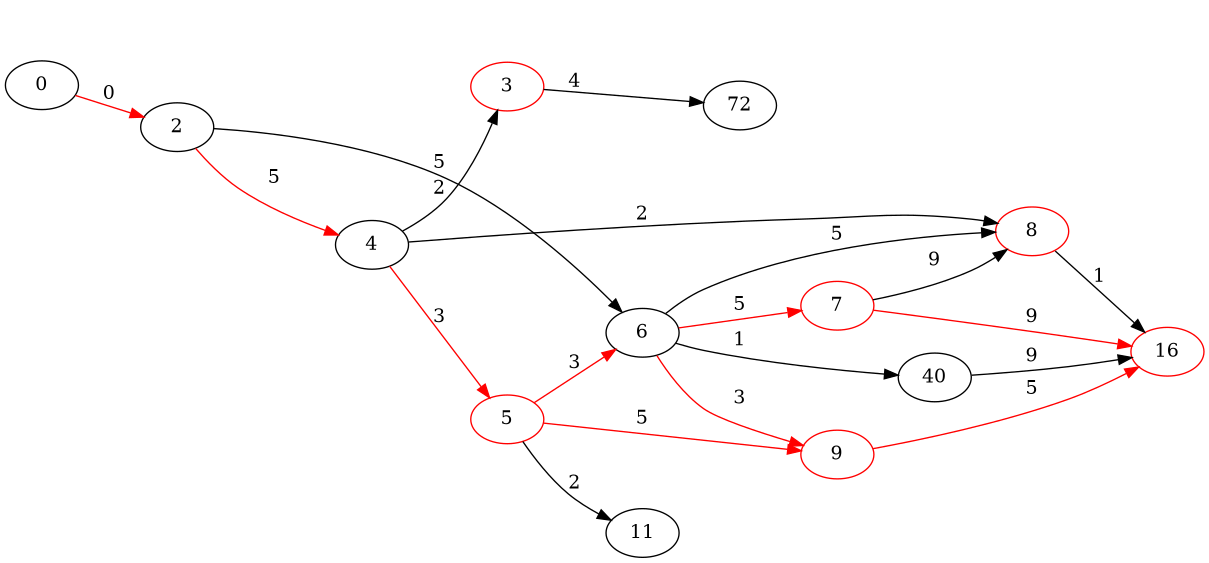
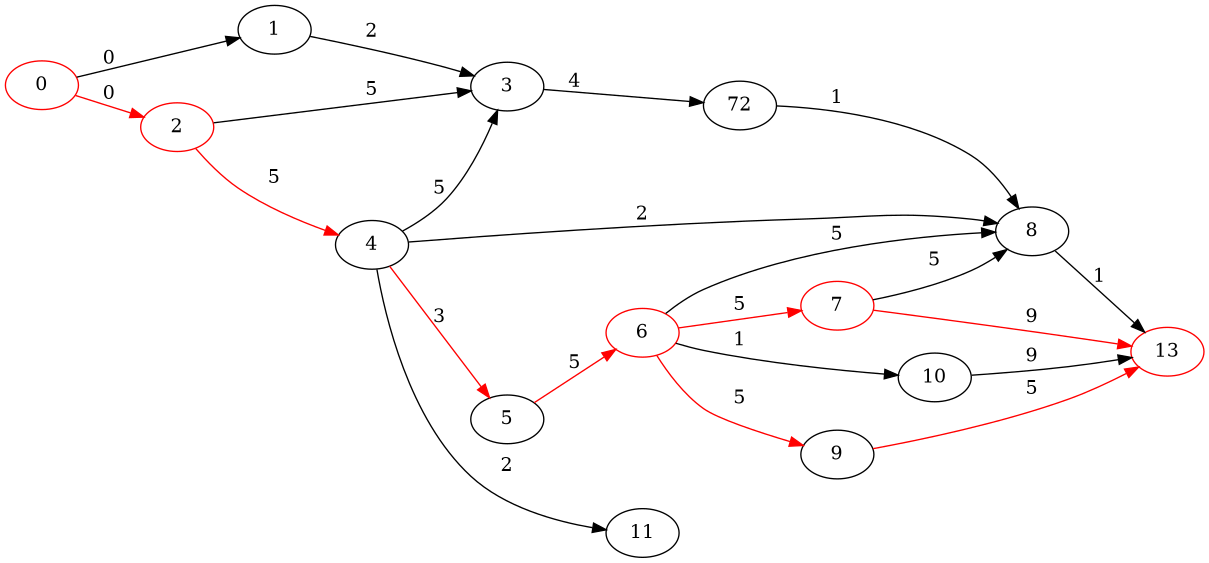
none -> (275, 30)
(42, 85) -> (42, 85)
(507, 87) -> (507, 87)
(177, 127) -> (177, 127)
none -> (905, 127)
(432, 173) -> (335, 108)
(440, 189) -> (440, 189)
(1032, 231) -> (1032, 231)
(935, 260) -> (935, 260)
(643, 333) -> (643, 333)
(1167, 352) -> (1167, 352)
(575, 363) -> (575, 363)
(935, 377) -> (935, 377)
(740, 398) -> (740, 398)
(507, 419) -> (507, 419)
(666, 436) -> none
(837, 455) -> (837, 455)
(556, 483) -> (440, 439)
